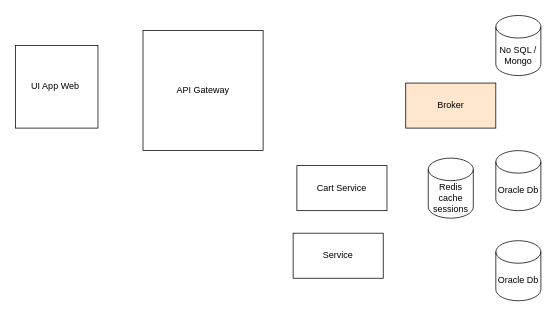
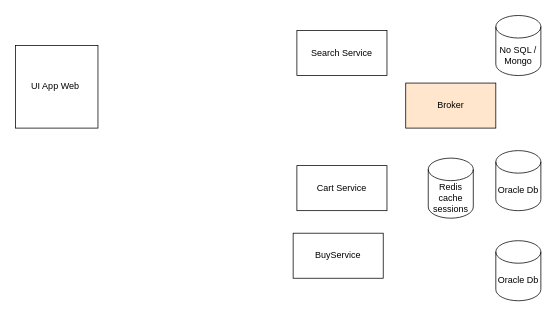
none -> (342, 53)
(203, 90) -> none
(338, 255) -> (338, 255)
